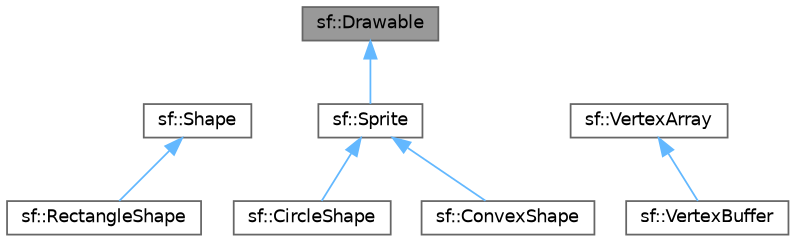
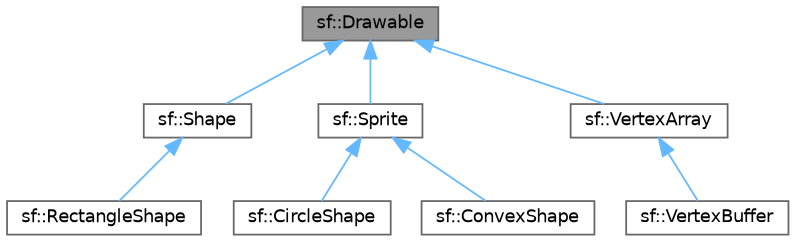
none -> (518, 75)
none -> (276, 77)
